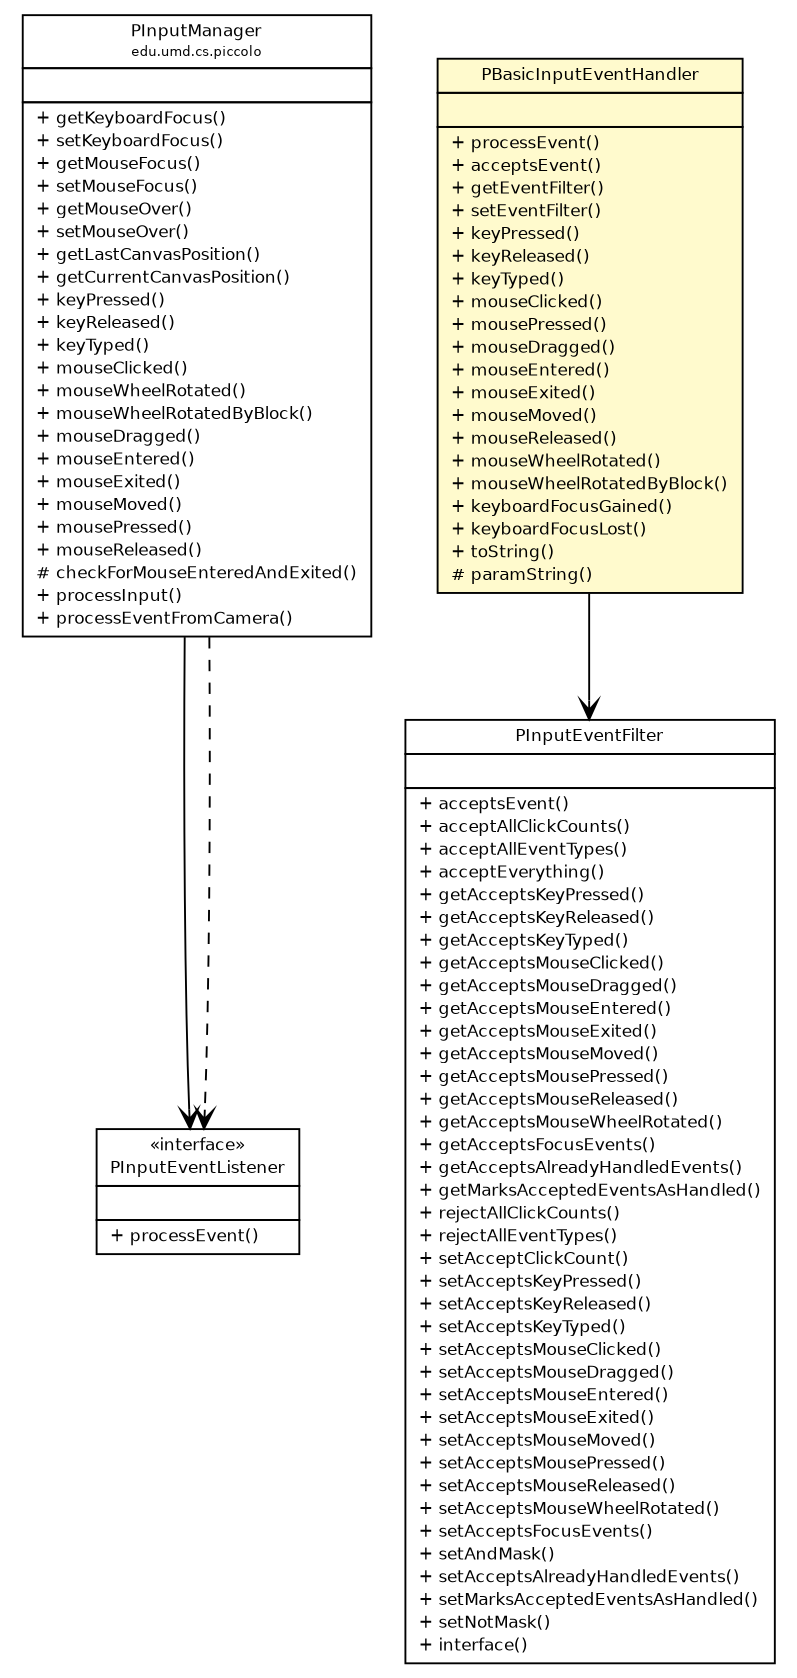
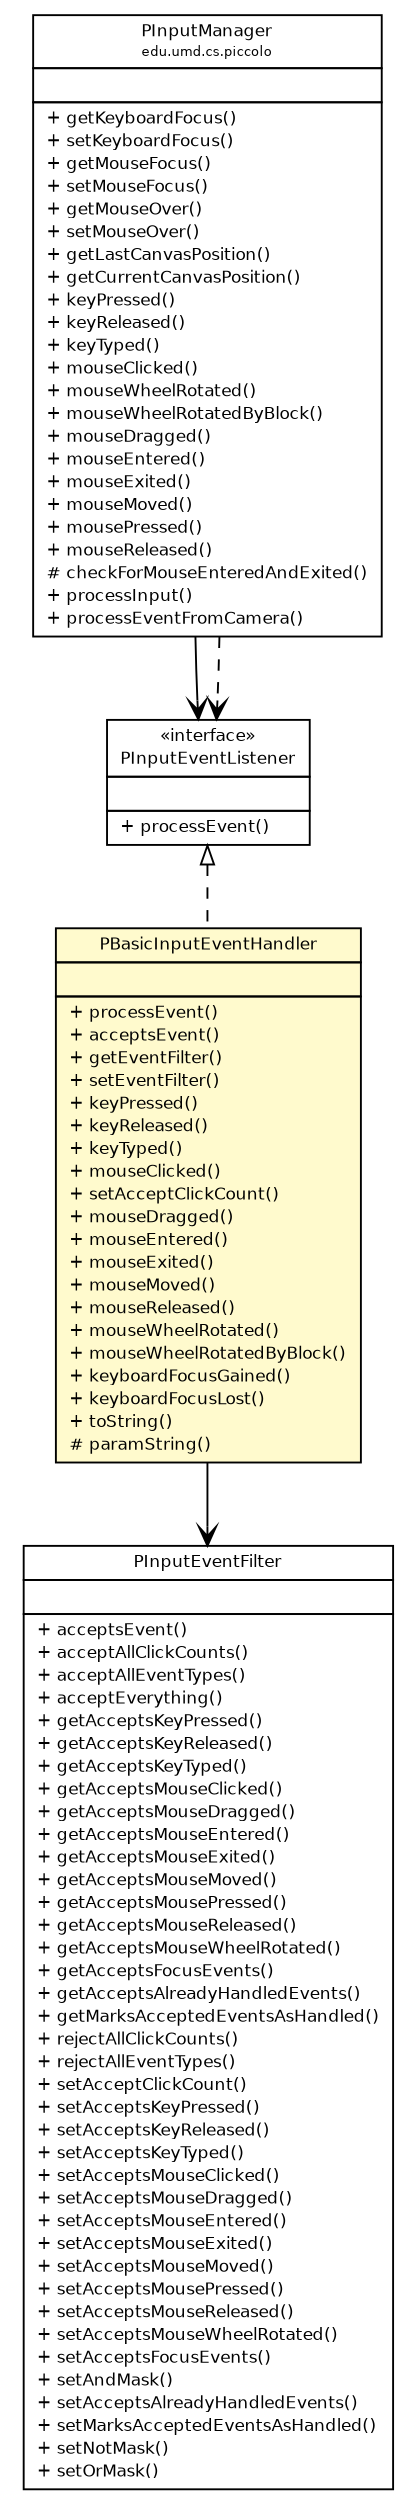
(529, 325) -> (175, 1194)
none -> (207, 896)
(474, 1645) -> (99, 2471)
